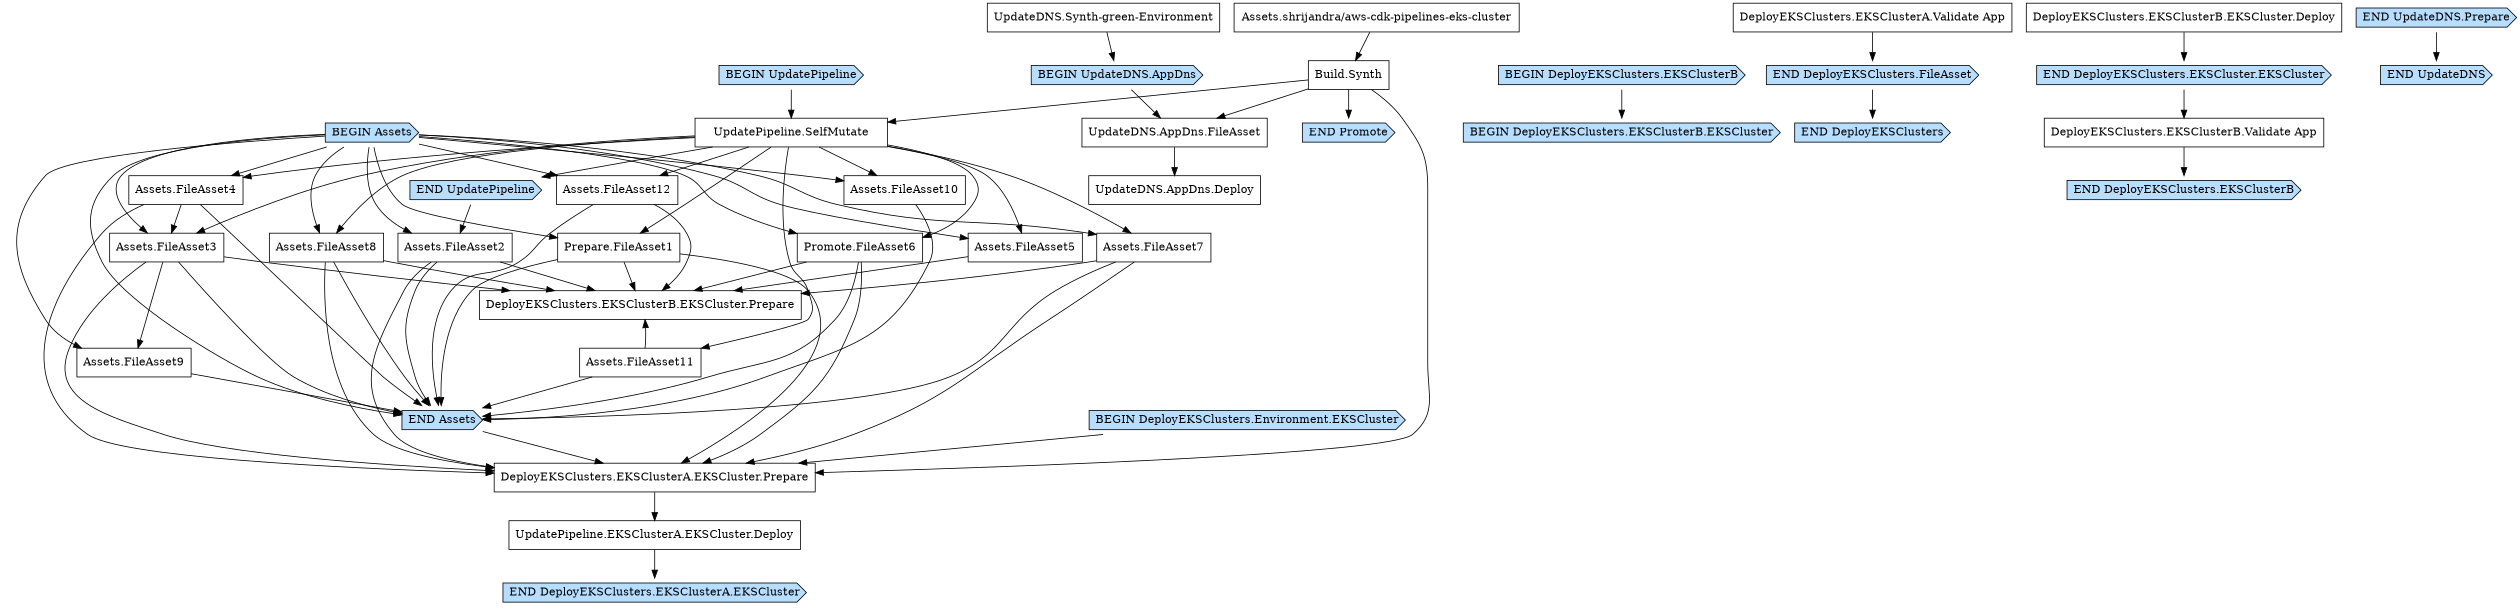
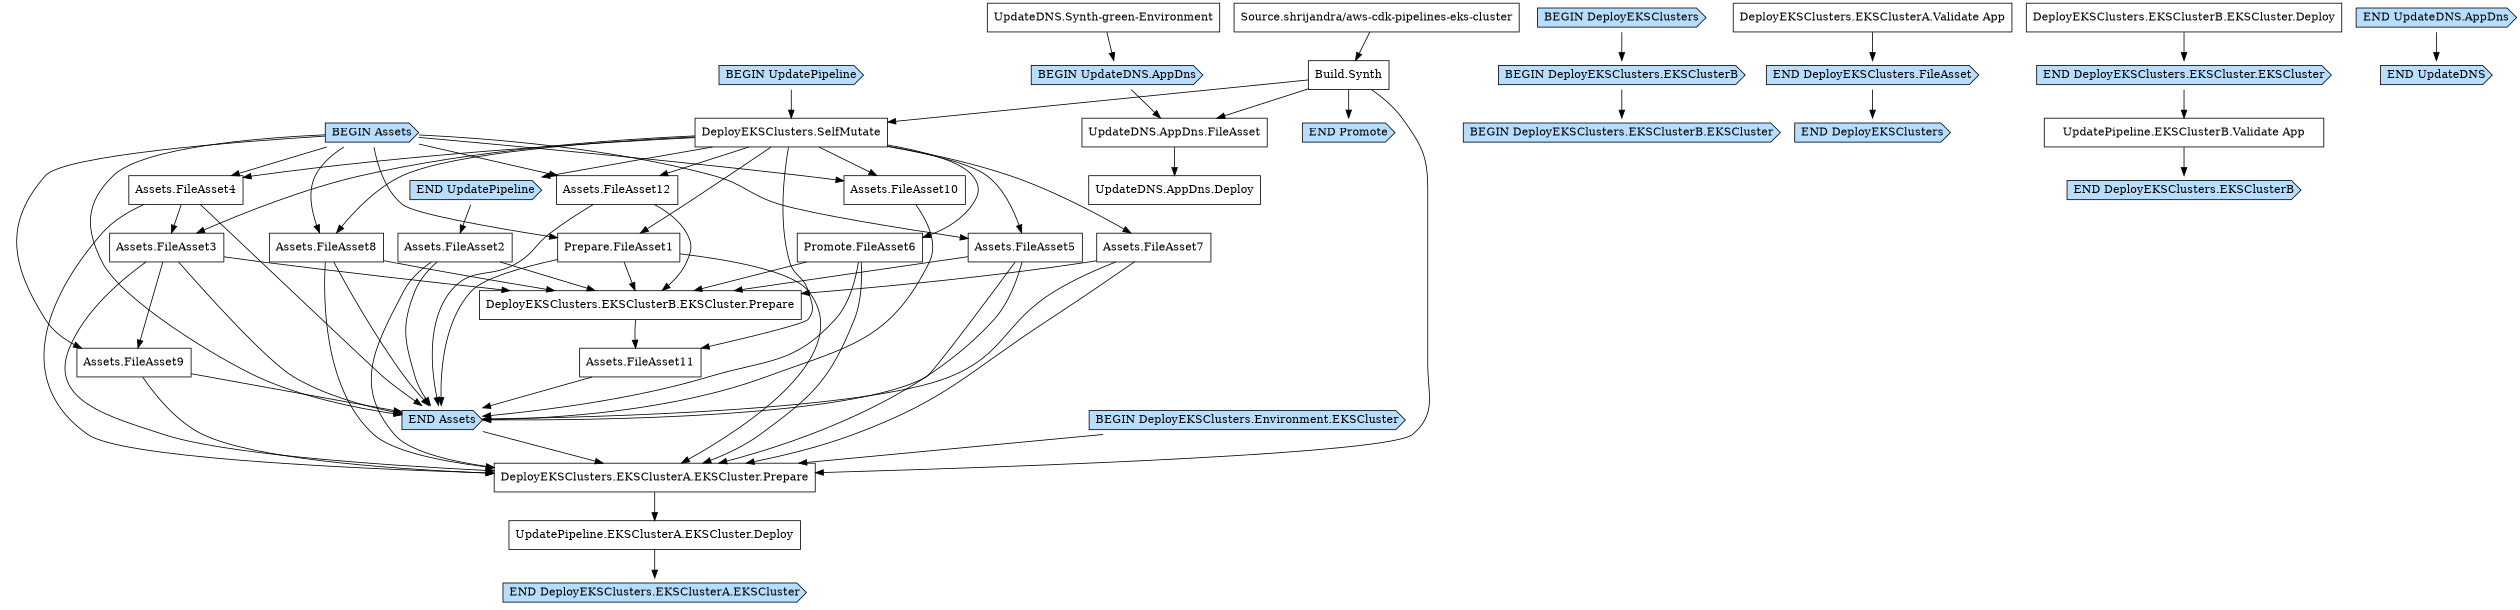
(1377, 18) -> (1377, 18)
none -> (1622, 18)
(2436, 18) -> (2436, 18)
(791, 133) -> (791, 133)
(2184, 133) -> (2184, 133)
(189, 148) -> none
(688, 177) -> none
(772, 179) -> none
(370, 190) -> none
(646, 338) -> (635, 330)
none -> (891, 398)
none -> (783, 409)
none -> (220, 441)
